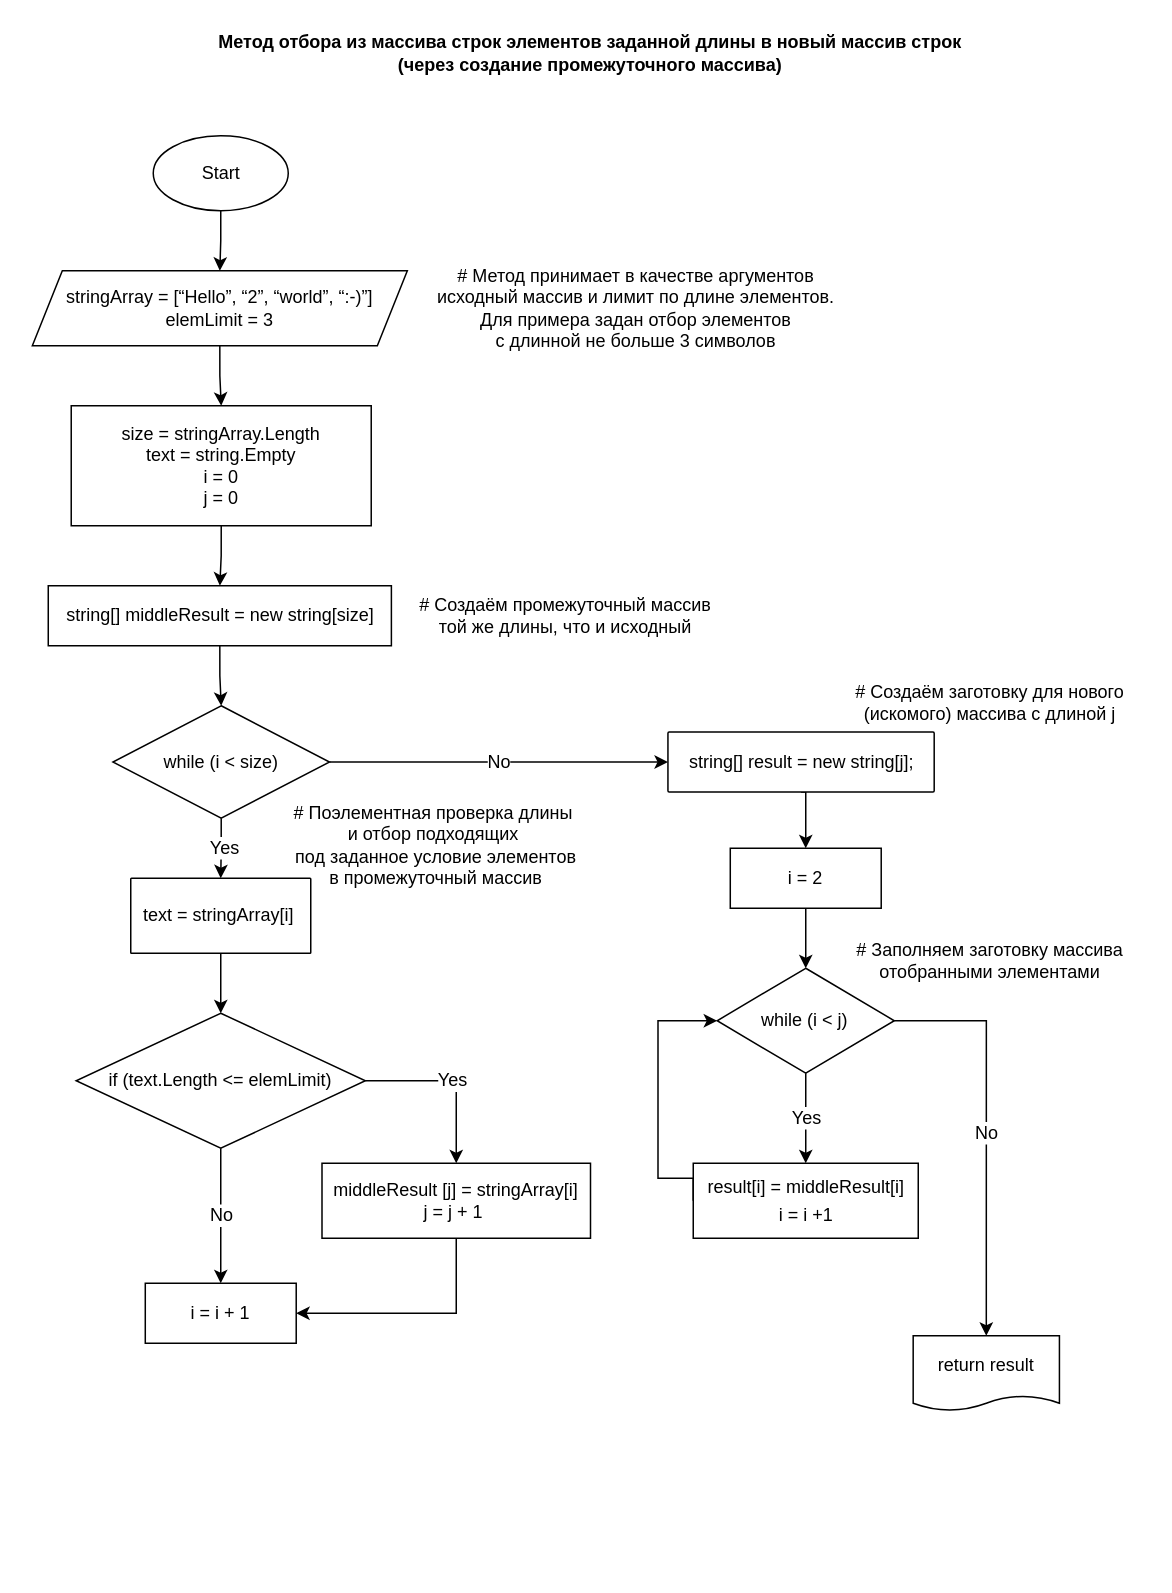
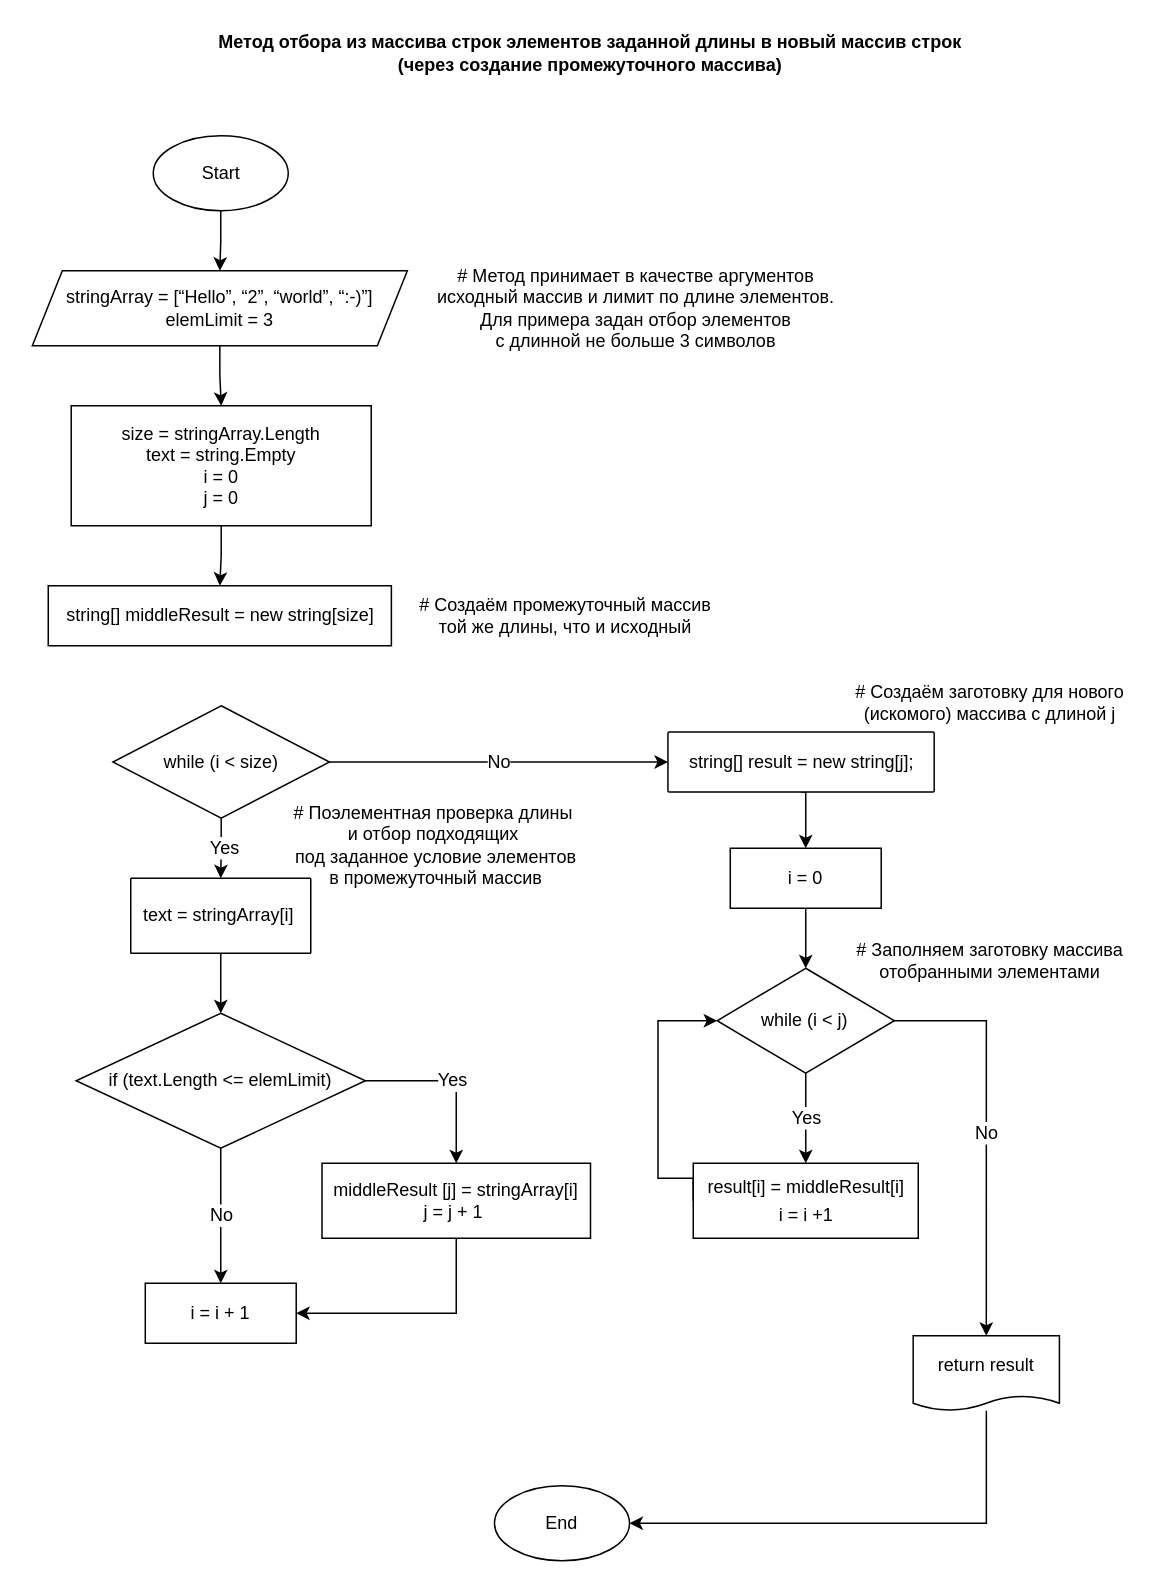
(220, 671) -> none
(806, 878) -> (806, 878)
none -> (562, 1523)
none -> (868, 1523)
